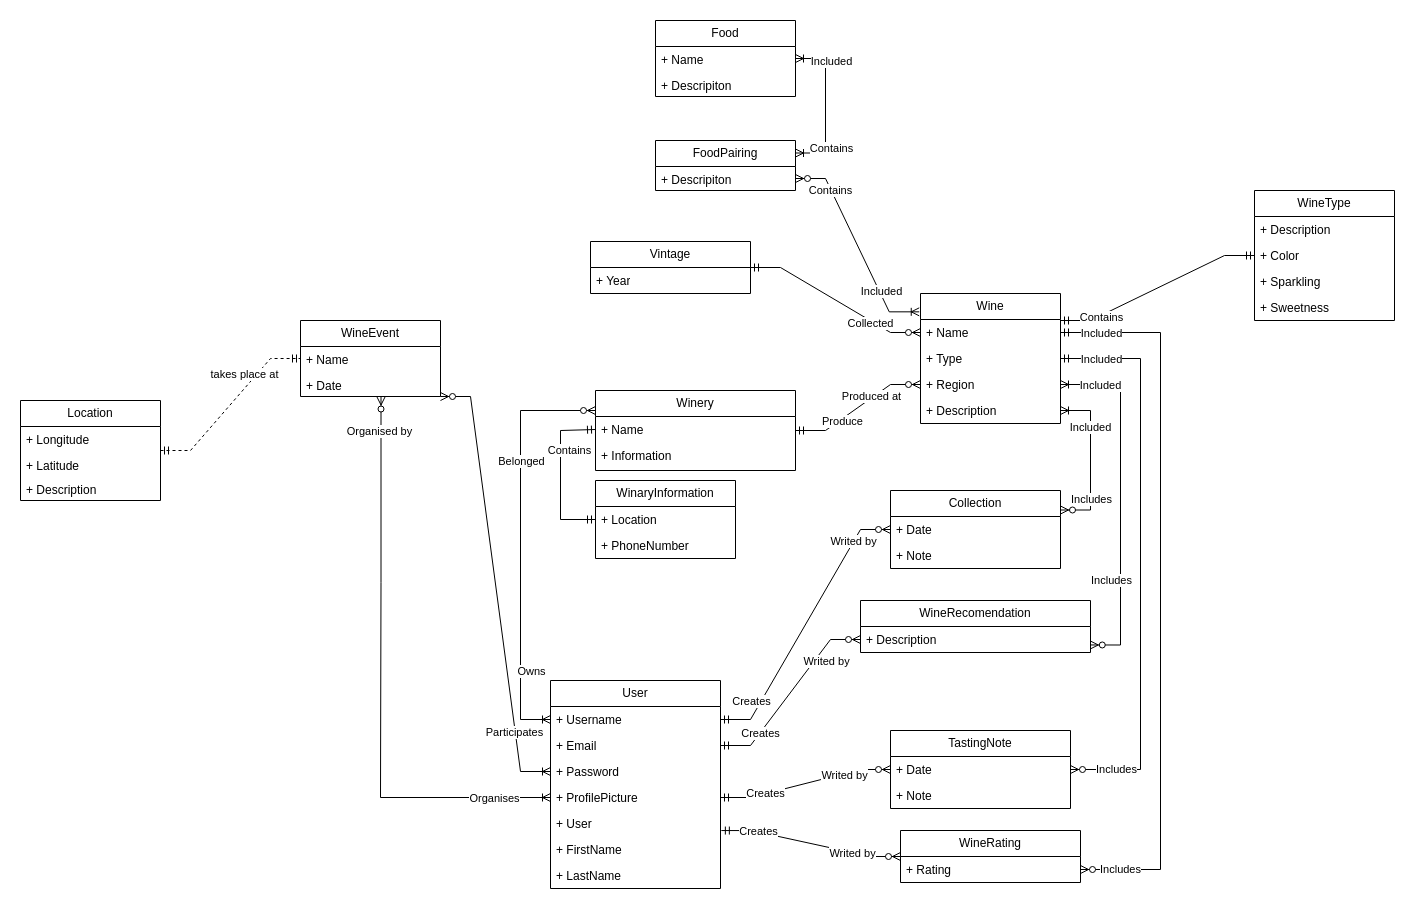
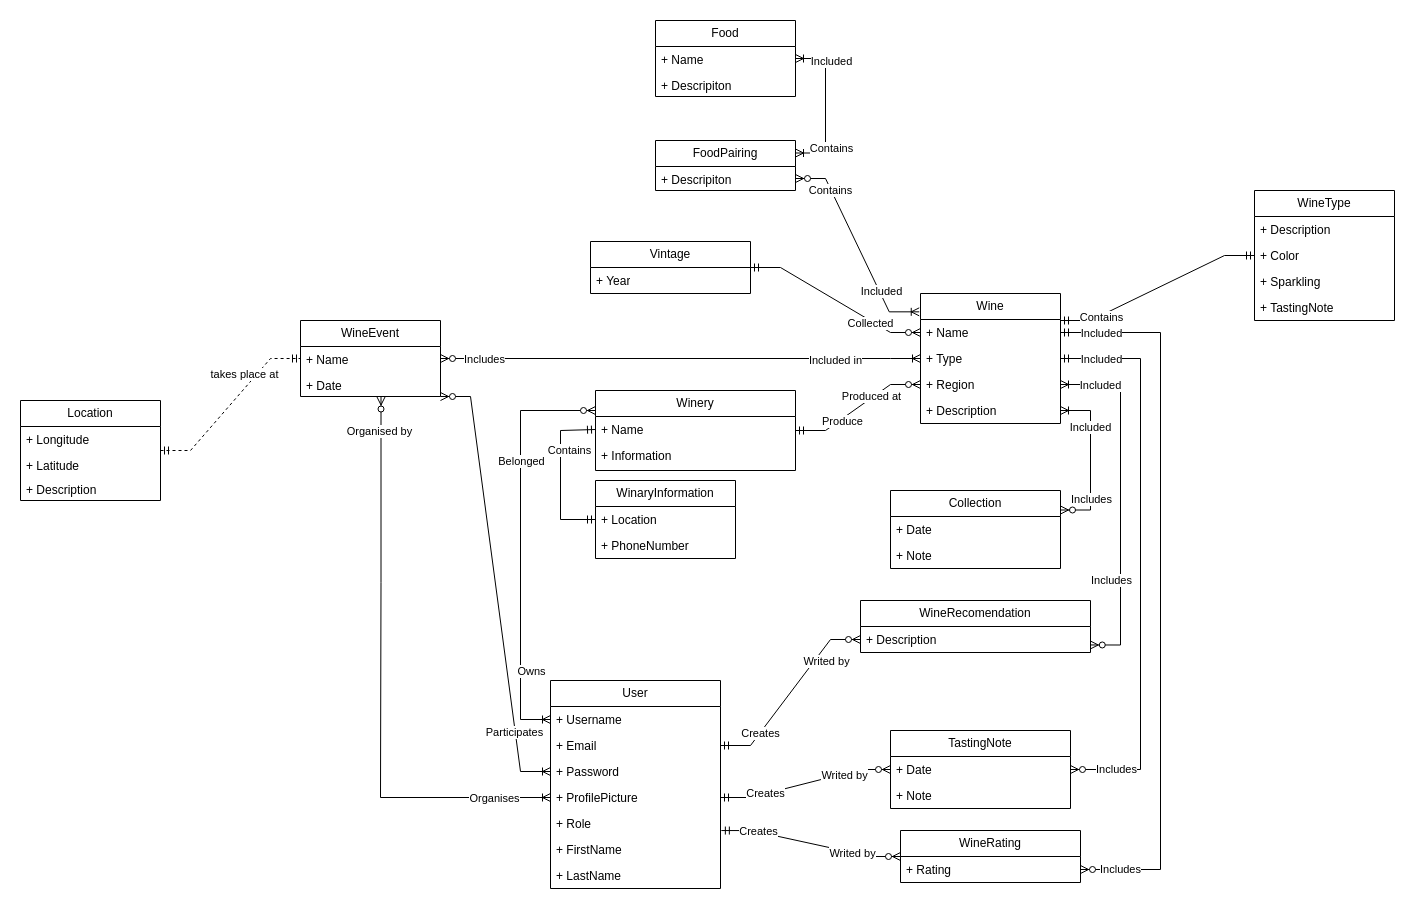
(1296, 309) -> (1301, 309)
none -> (681, 359)
(805, 625) -> none
(575, 825) -> (574, 825)
